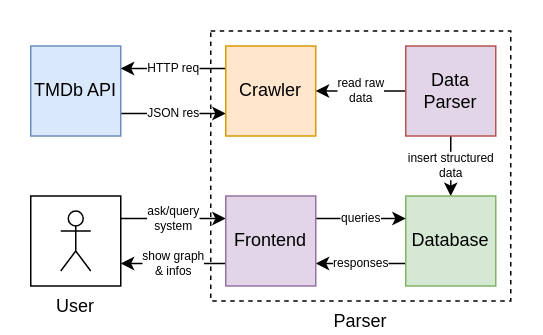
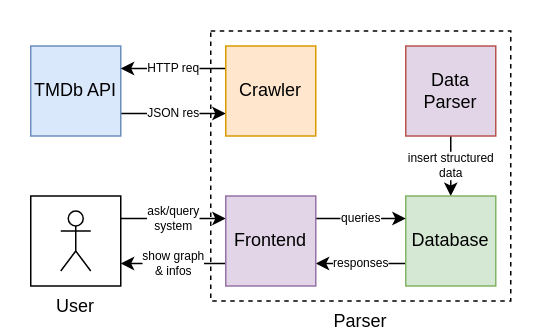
(394, 91) -> none
